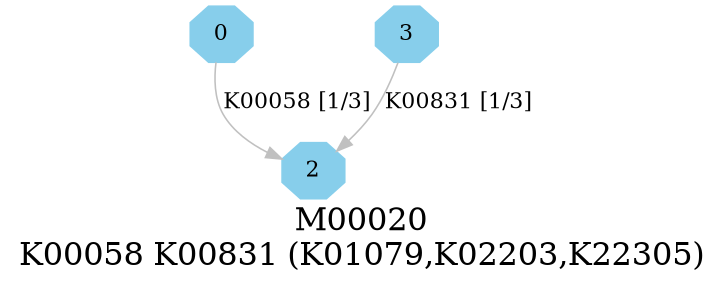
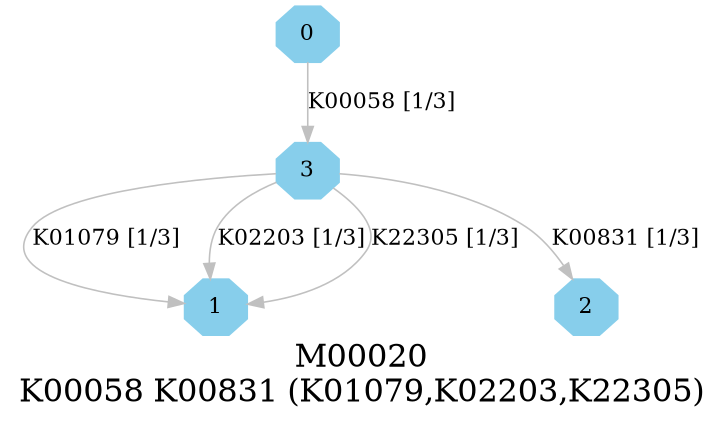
(225, 117) -> (308, 94)
none -> (216, 307)
